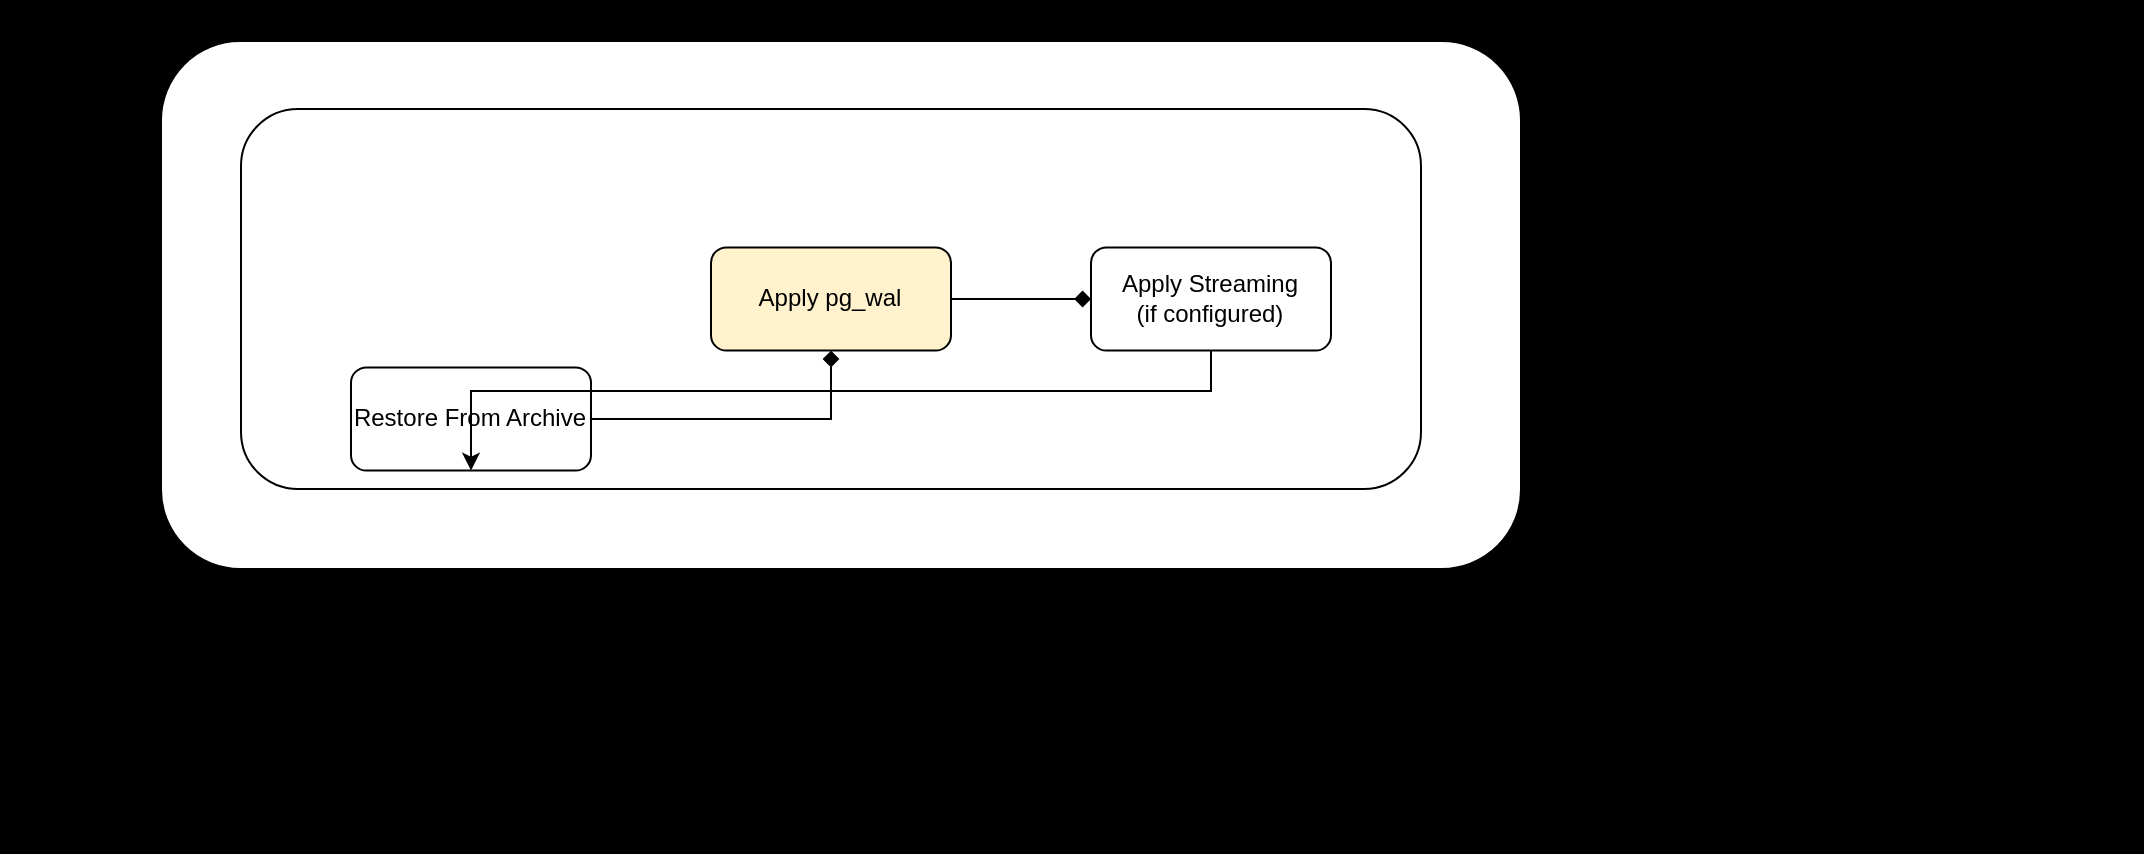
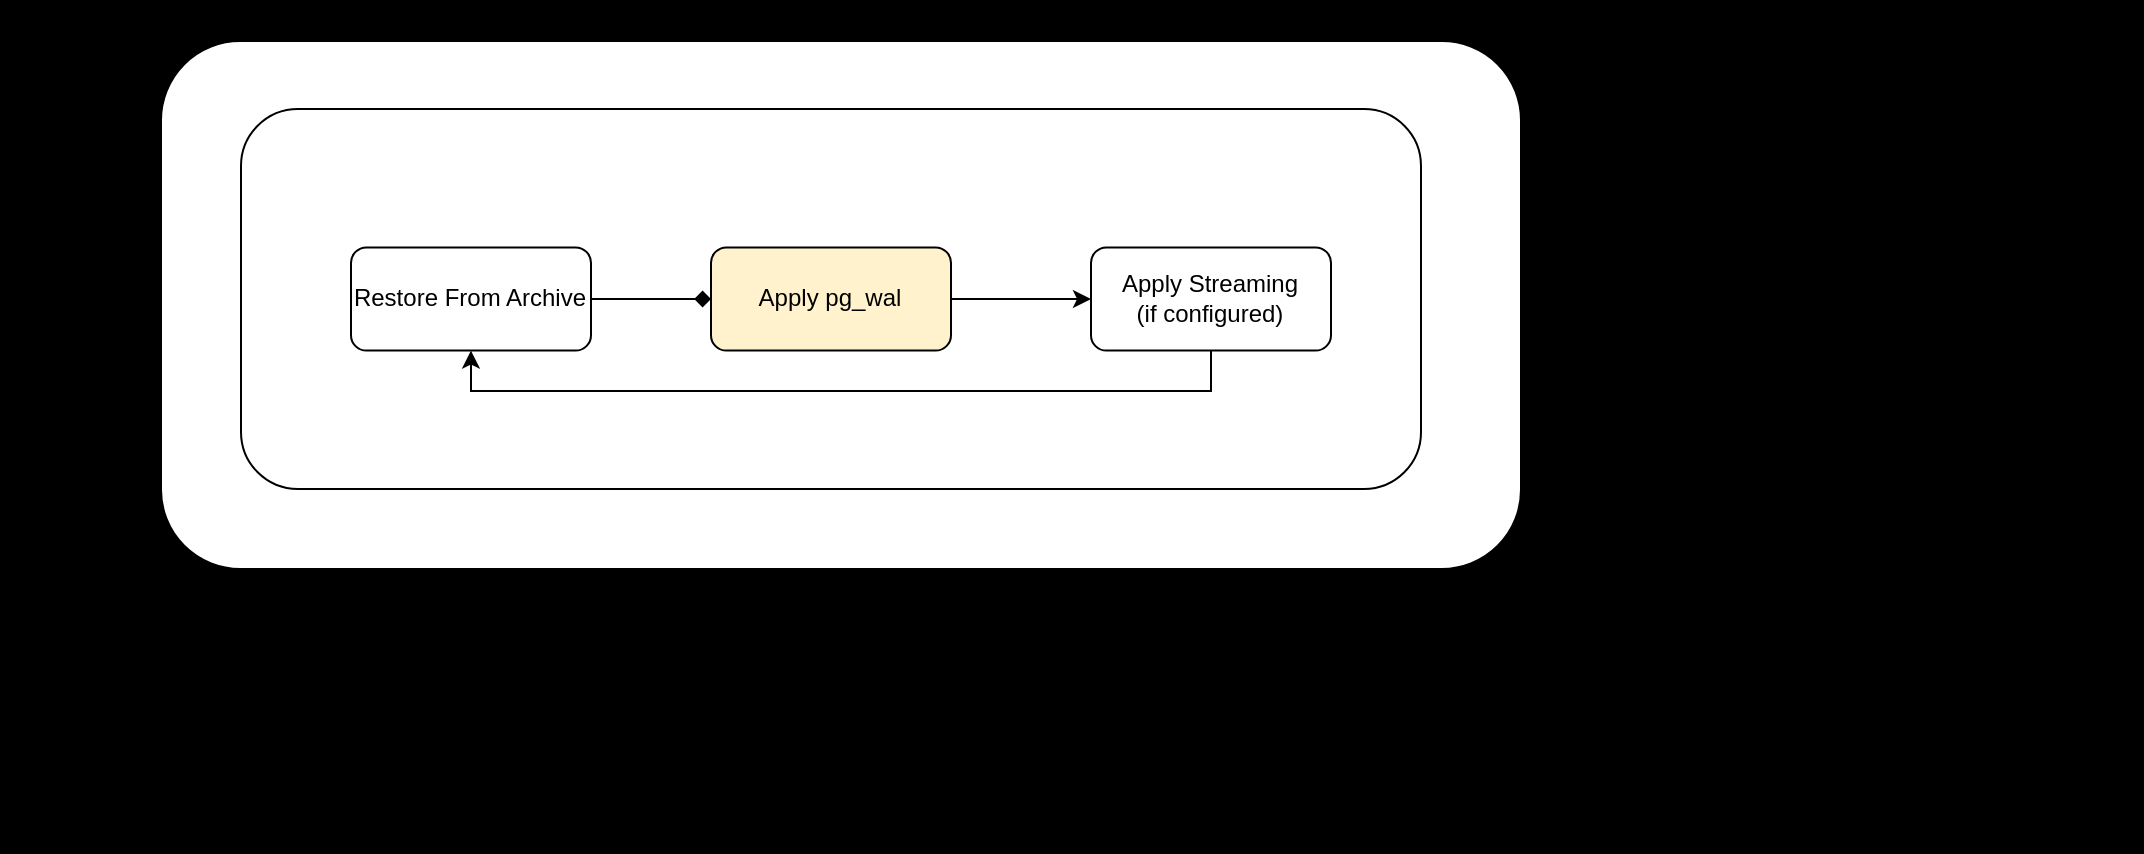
(1074, 299) -> (1075, 299)
(471, 419) -> (471, 299)
